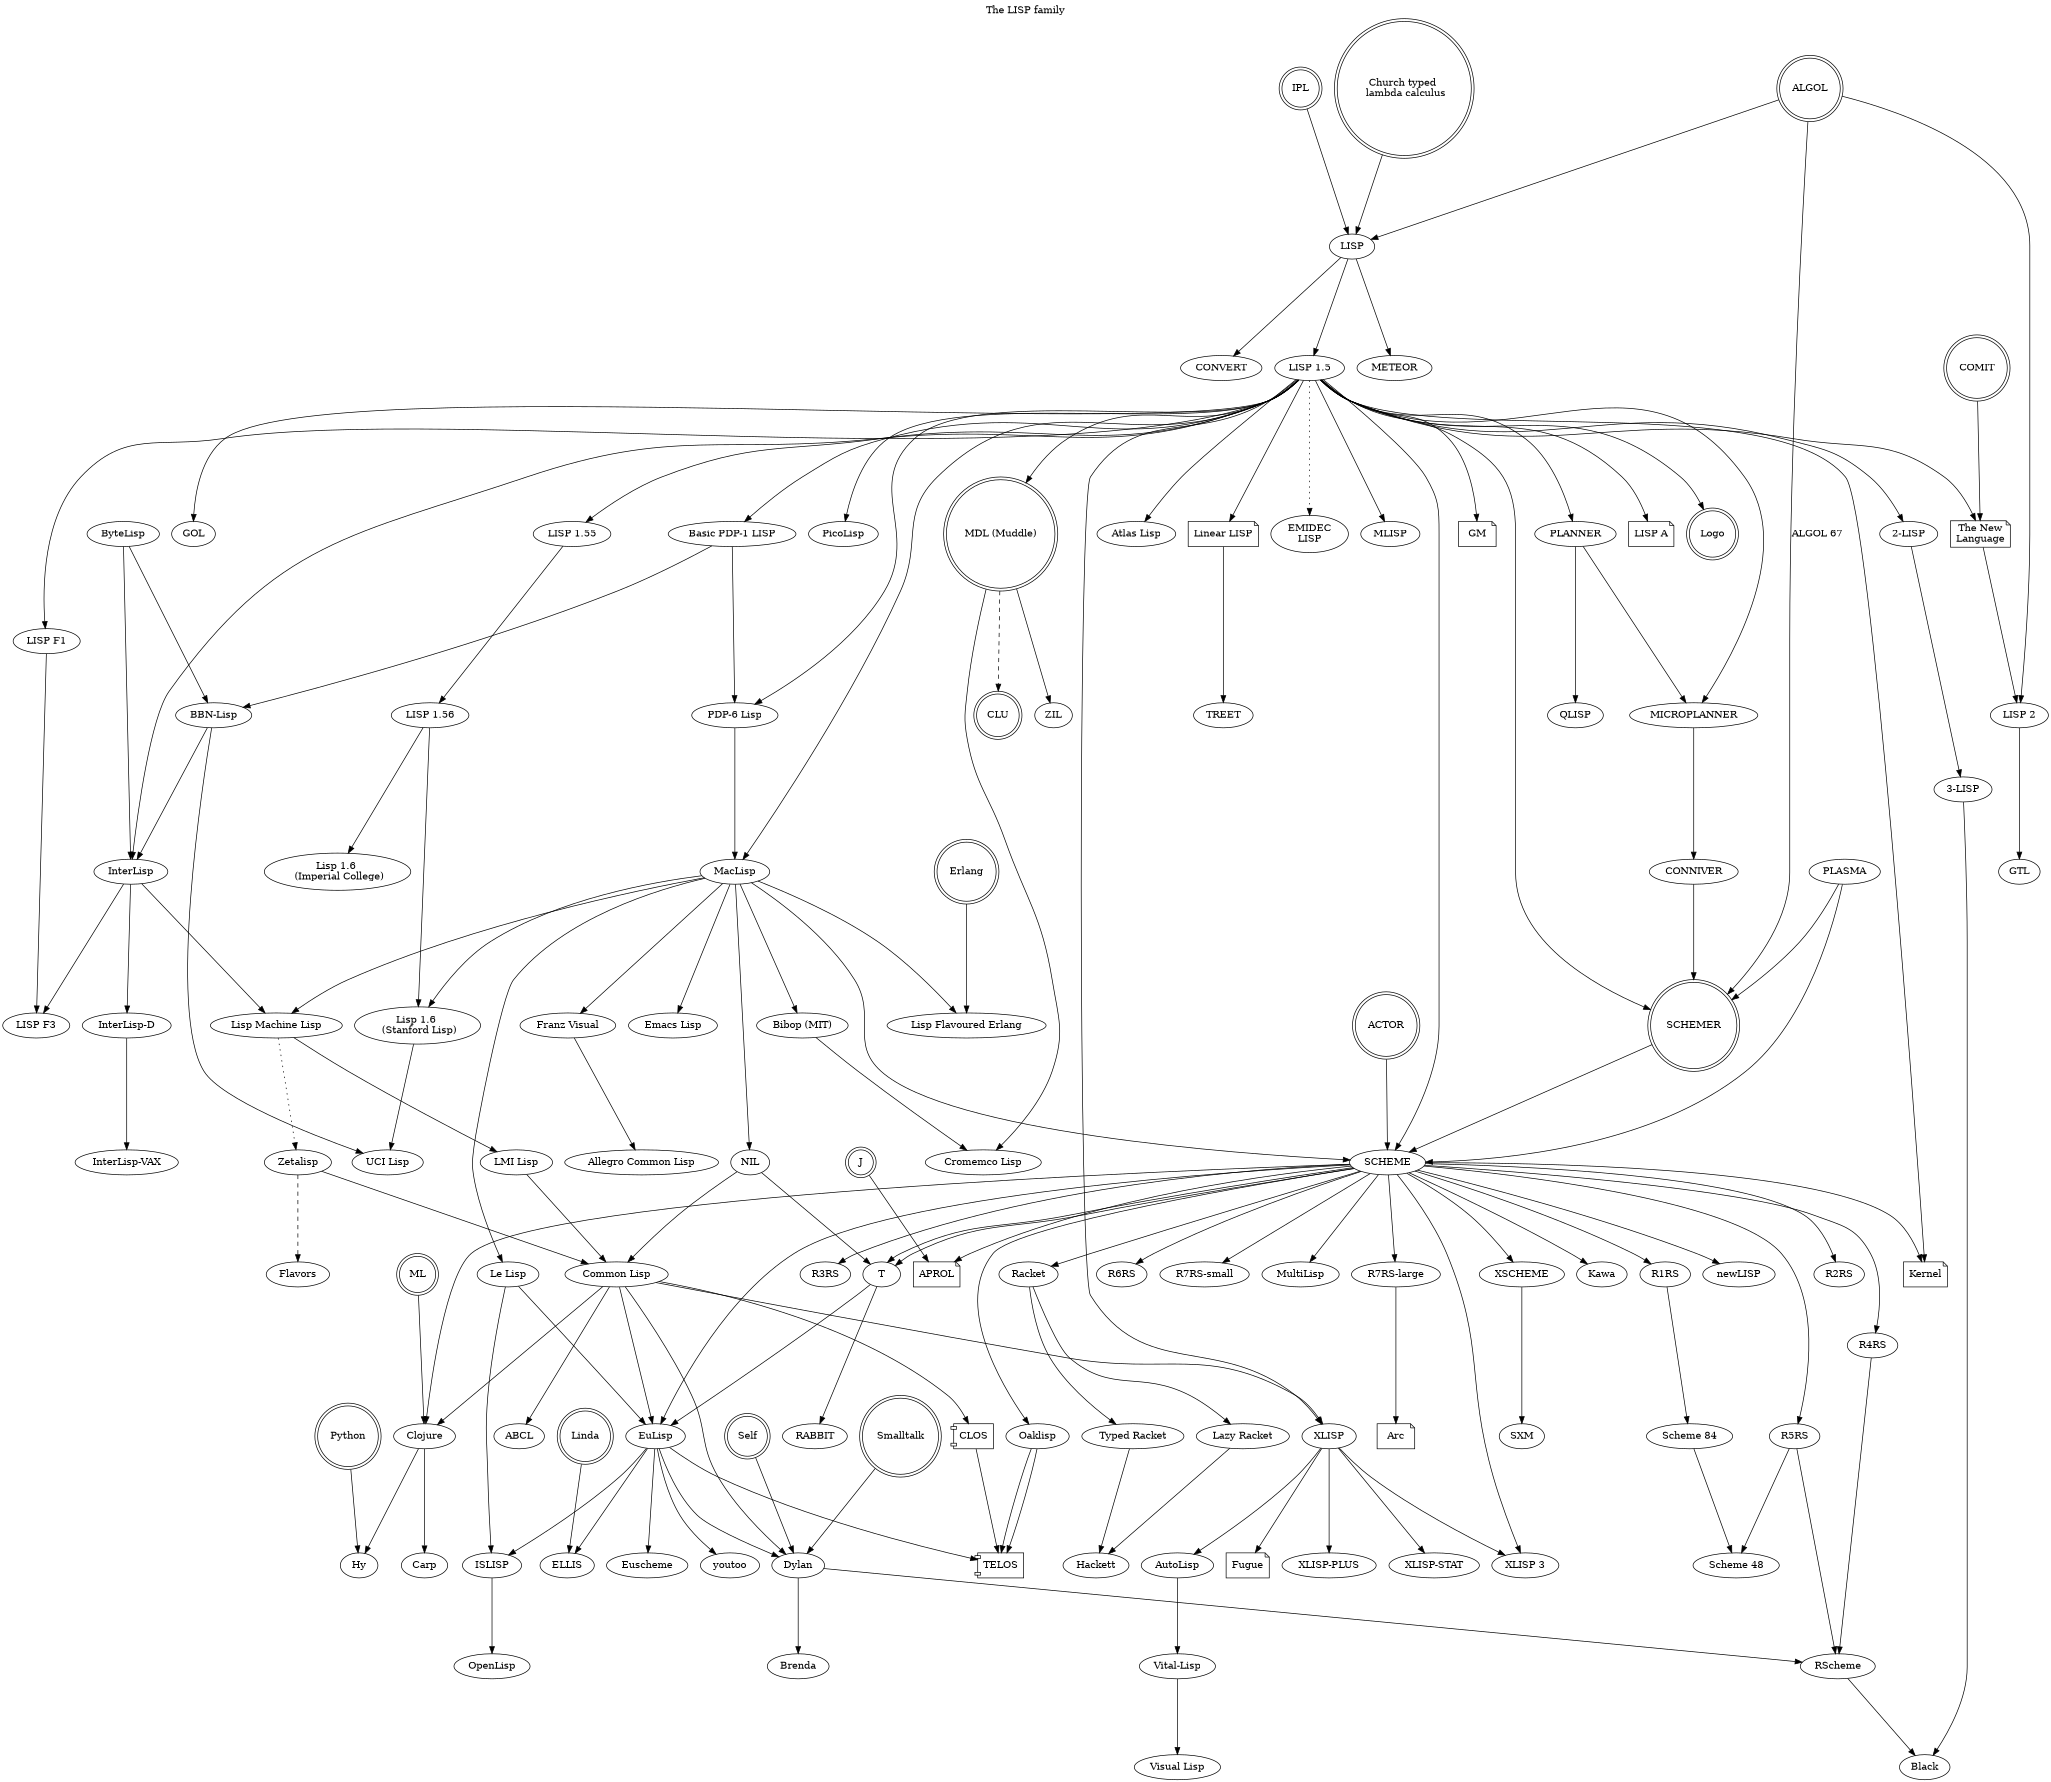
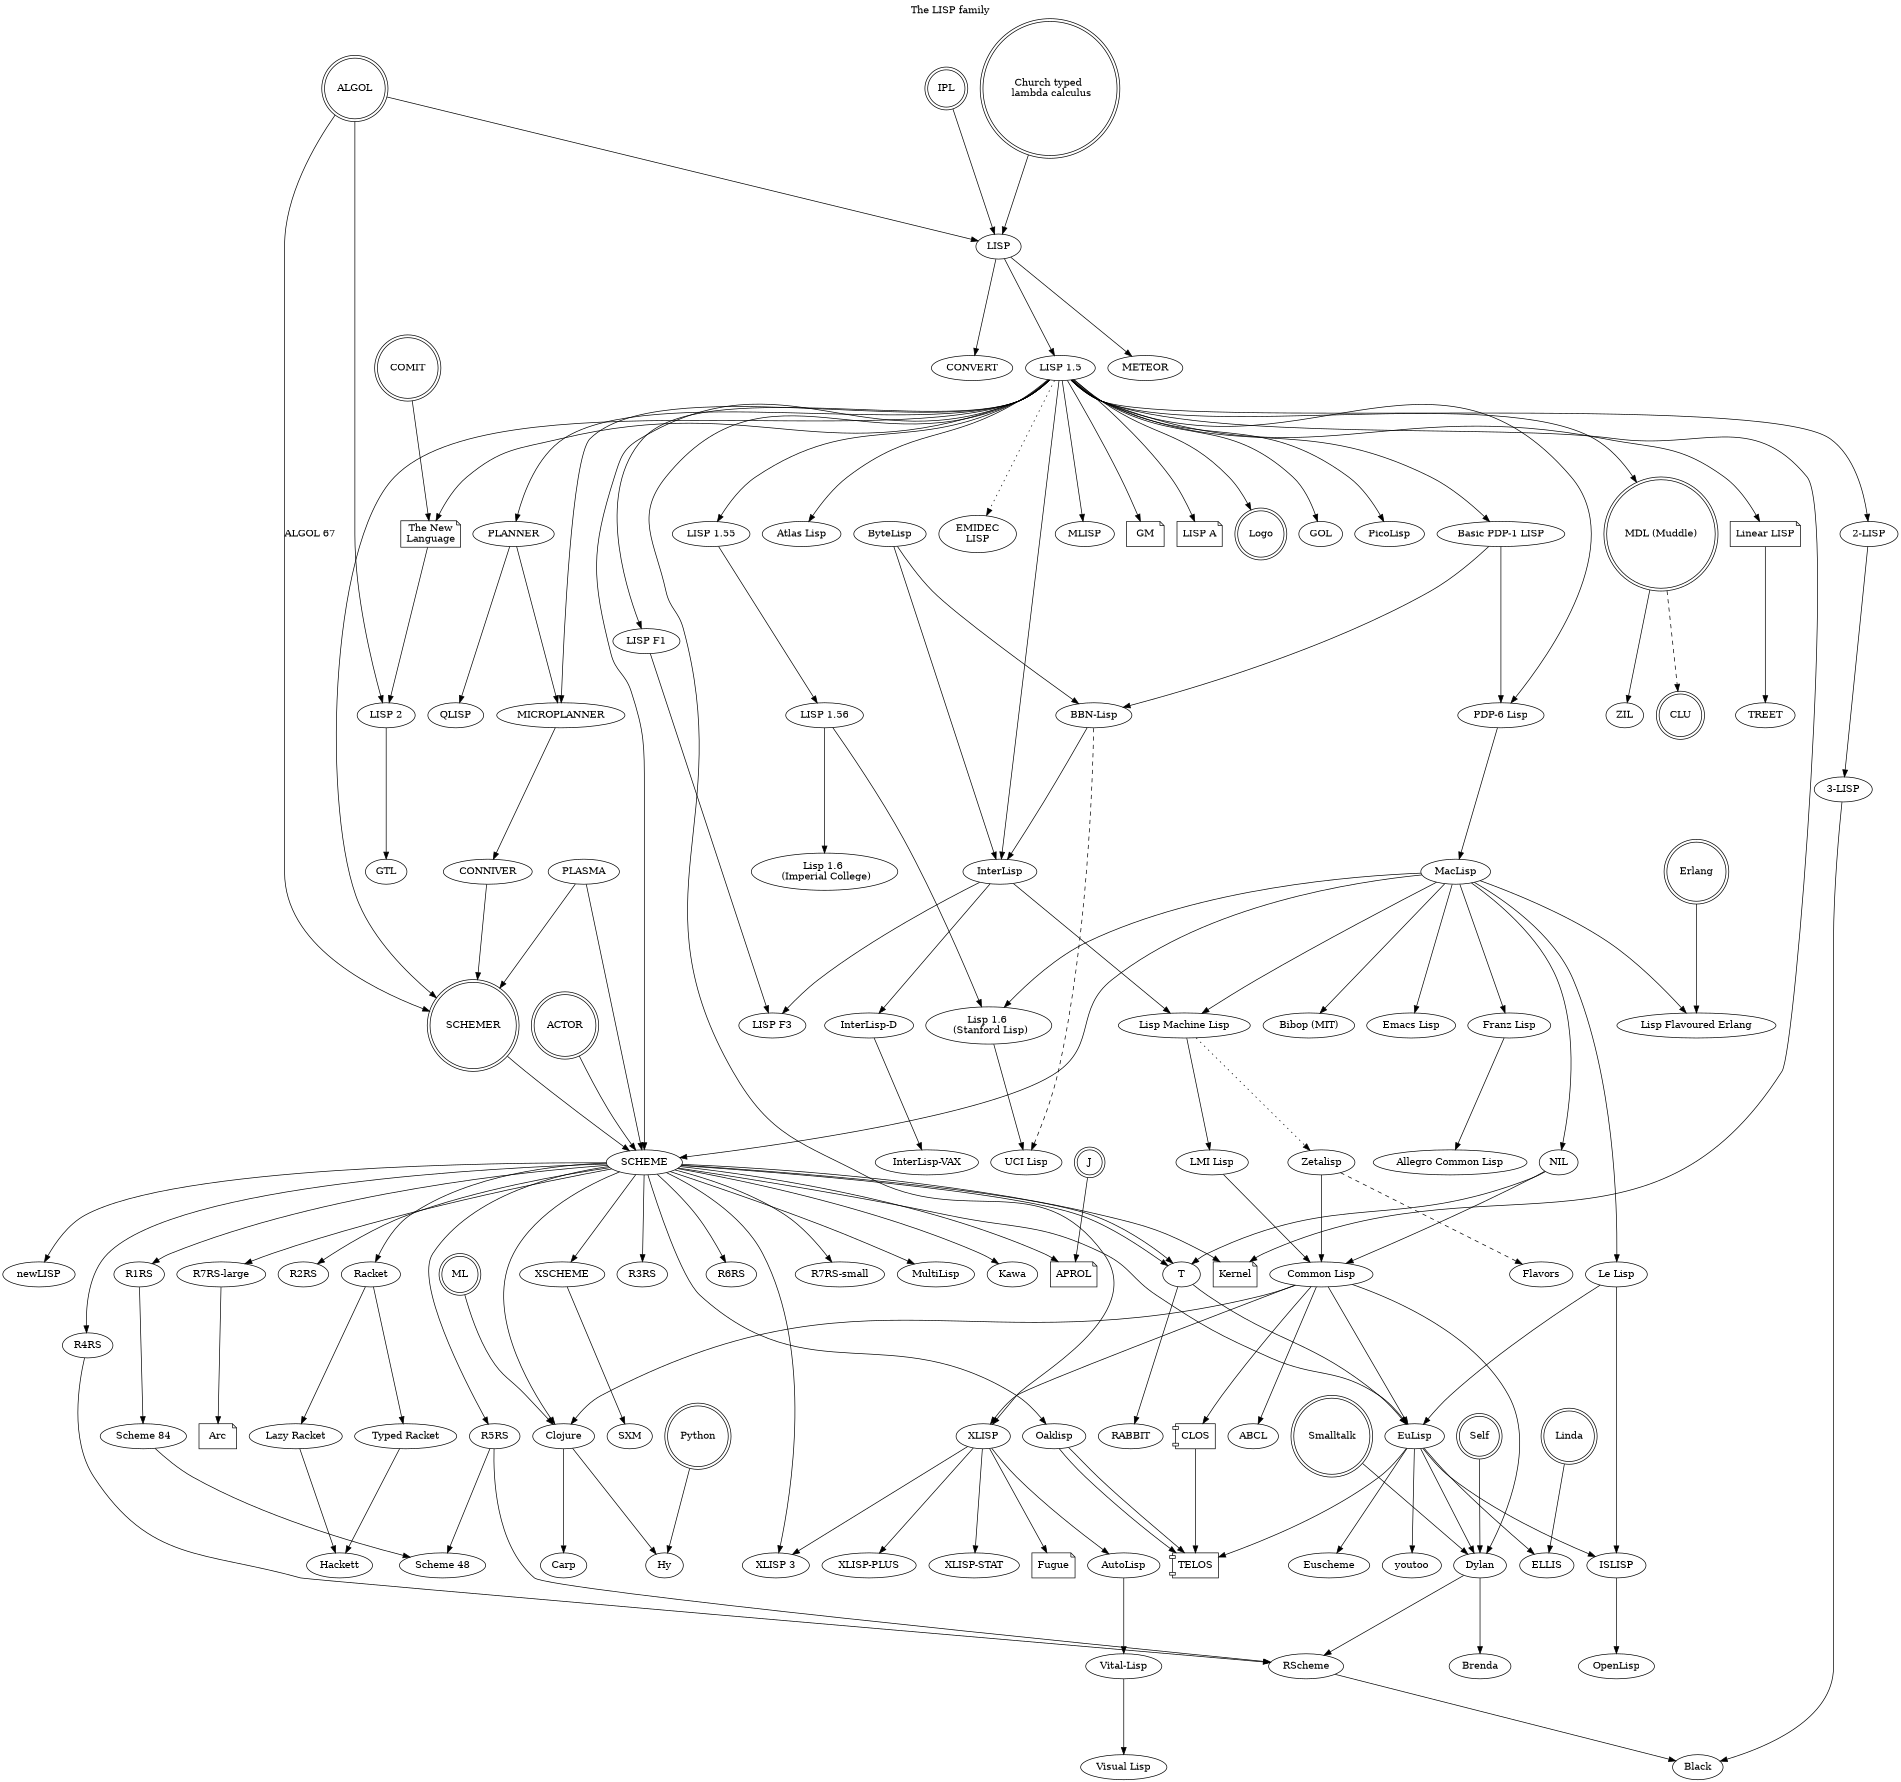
(924, 493) -> none
(188, 987) -> (1081, 928)
(568, 1026) -> (1509, 1026)
(983, 1162) -> none
